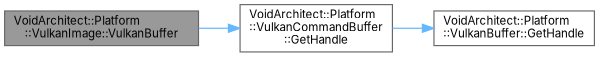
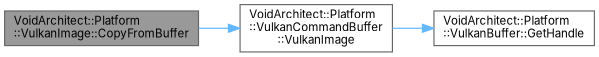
(102, 28) -> (102, 28)
(316, 28) -> (316, 28)
